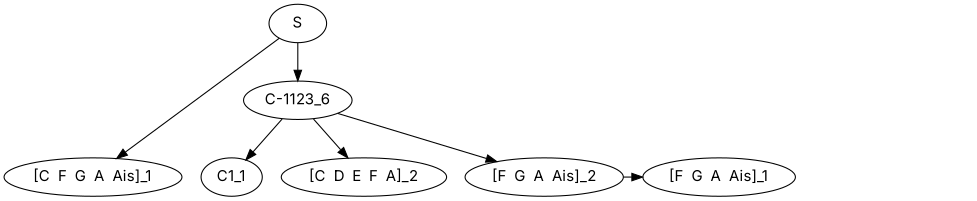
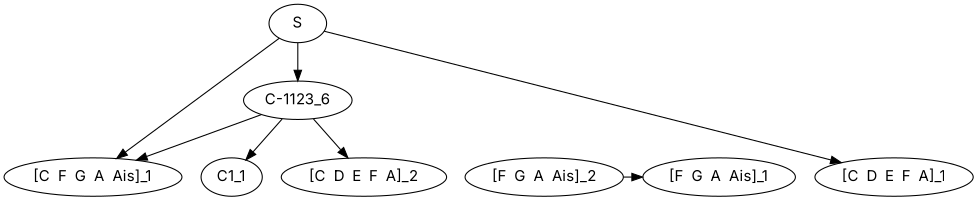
(412, 136) -> (204, 136)
none -> (894, 177)
